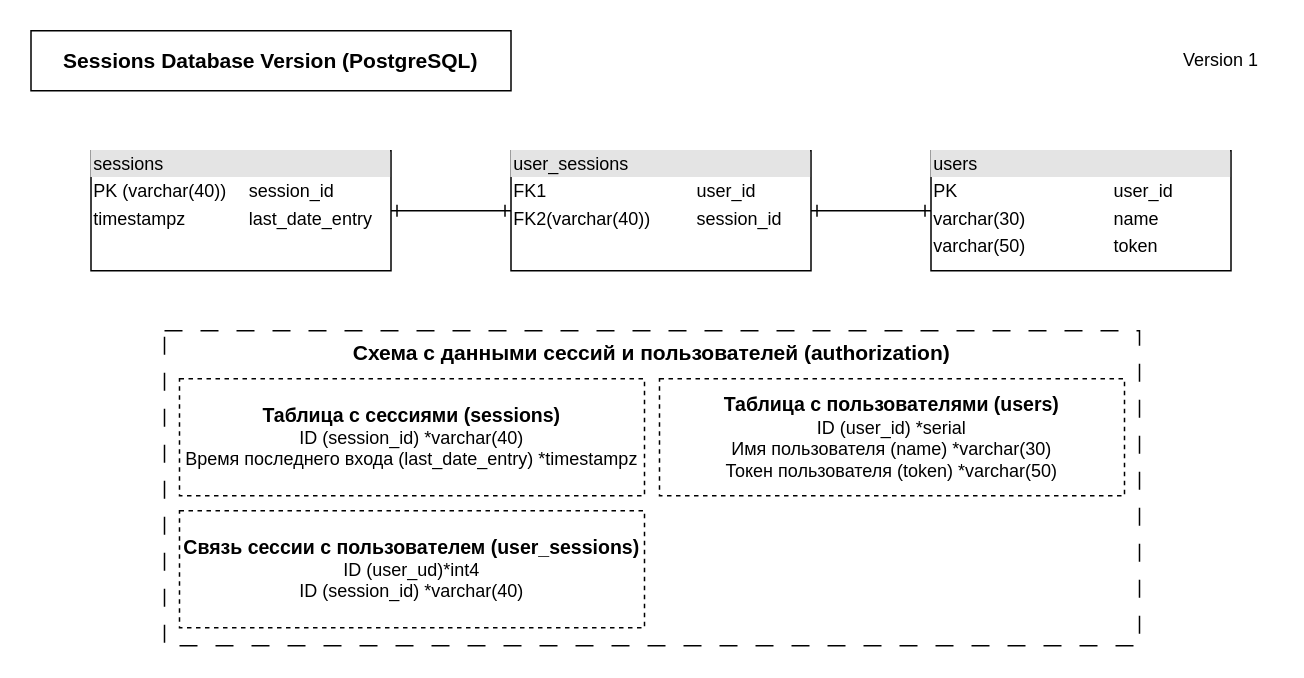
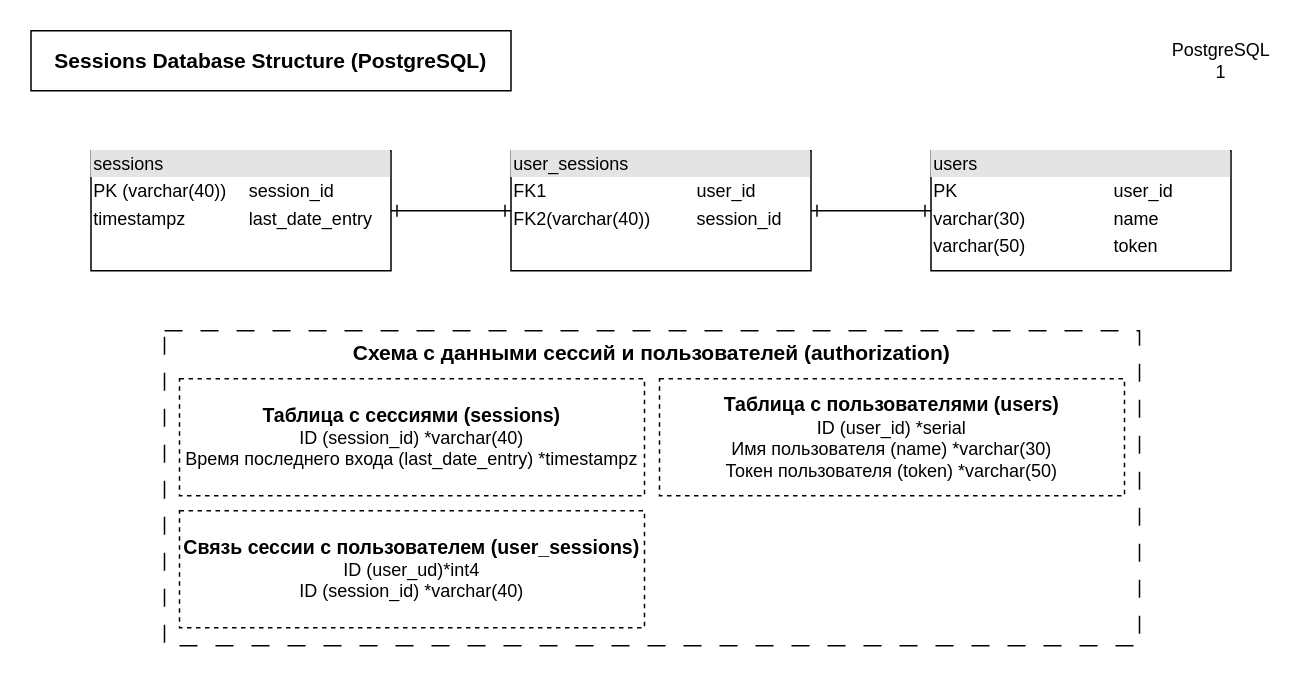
(271, 61) -> (271, 61)
(1221, 61) -> (1221, 61)
